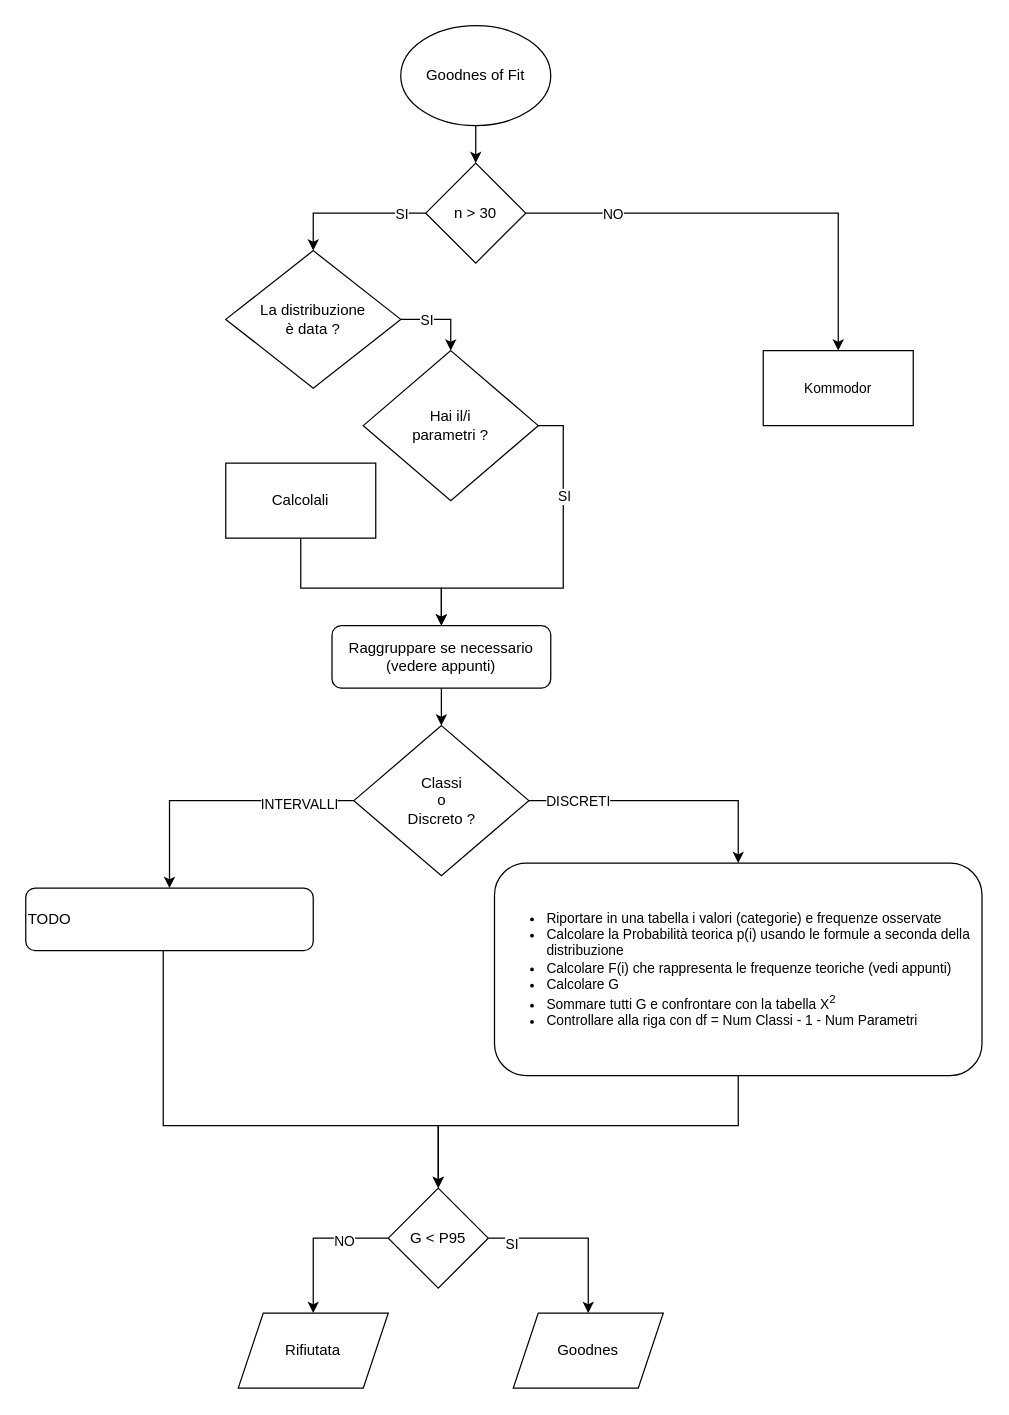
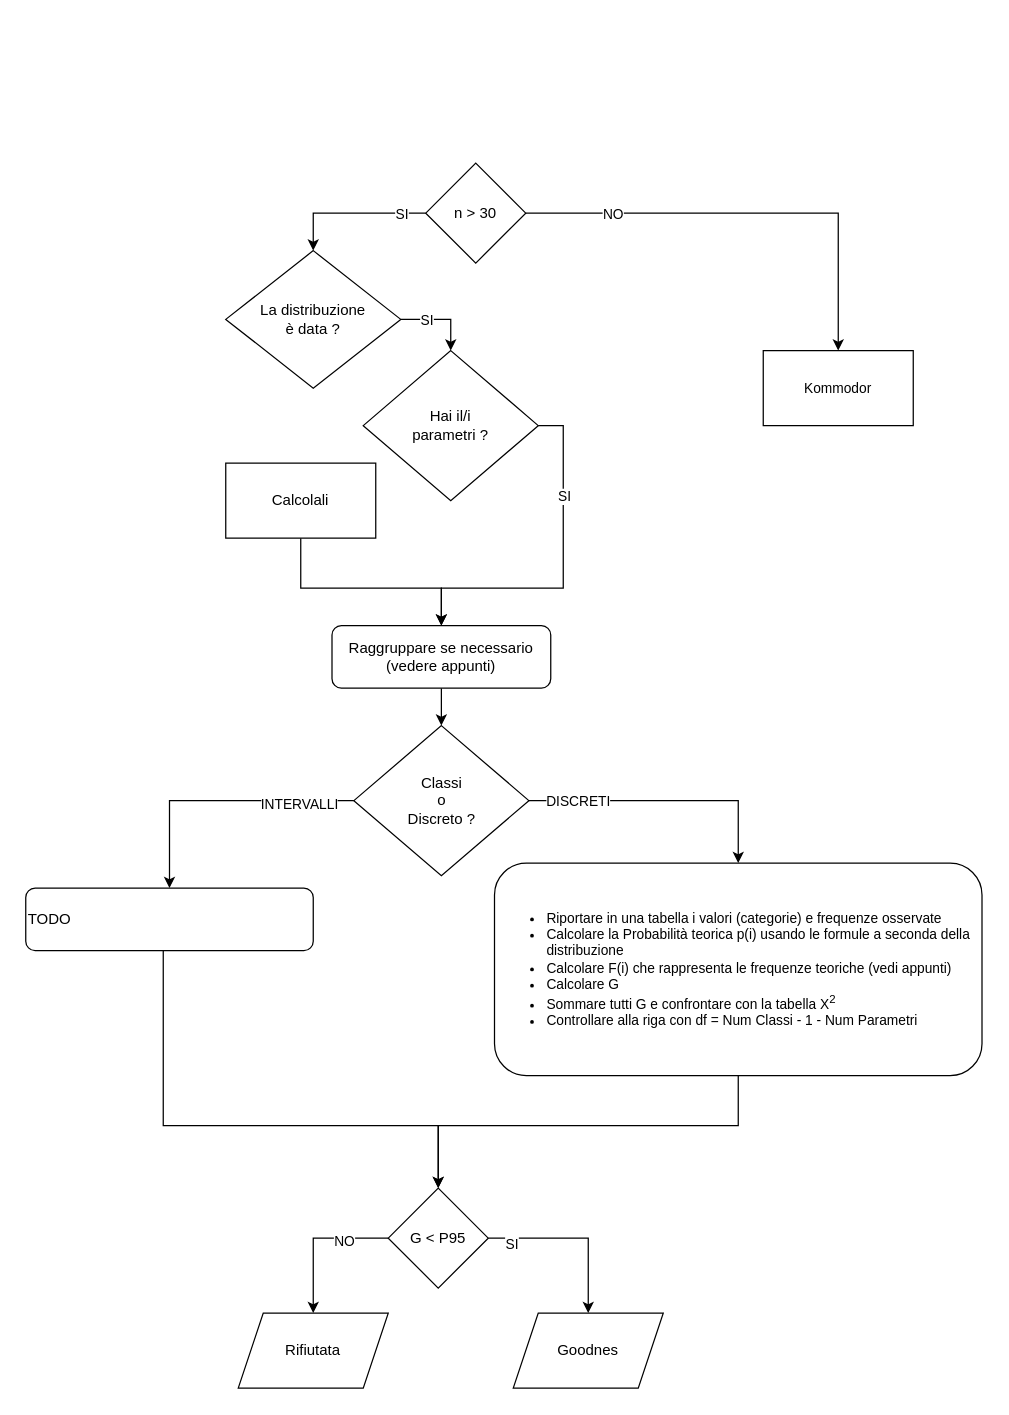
(476, 76) -> none
(476, 149) -> none
